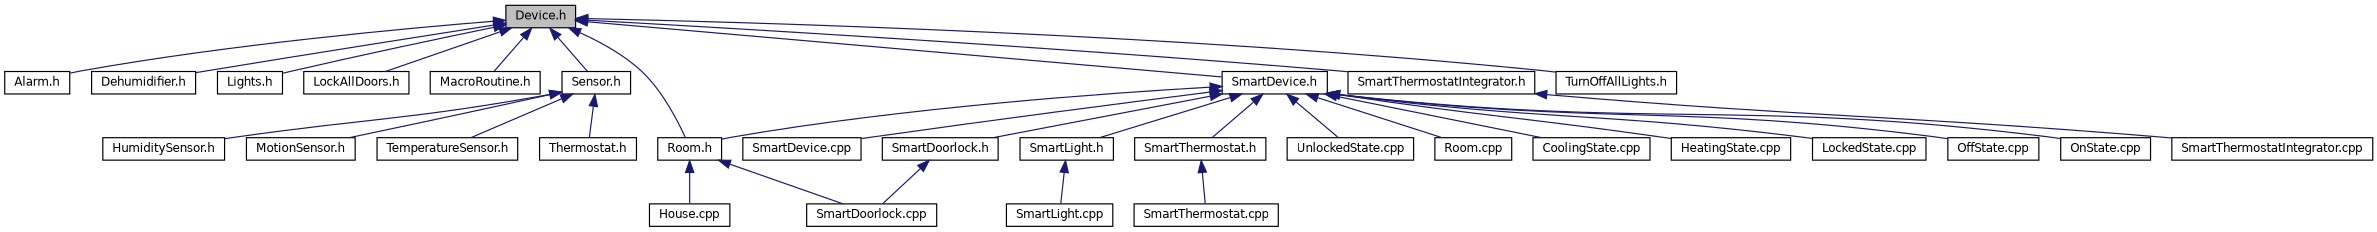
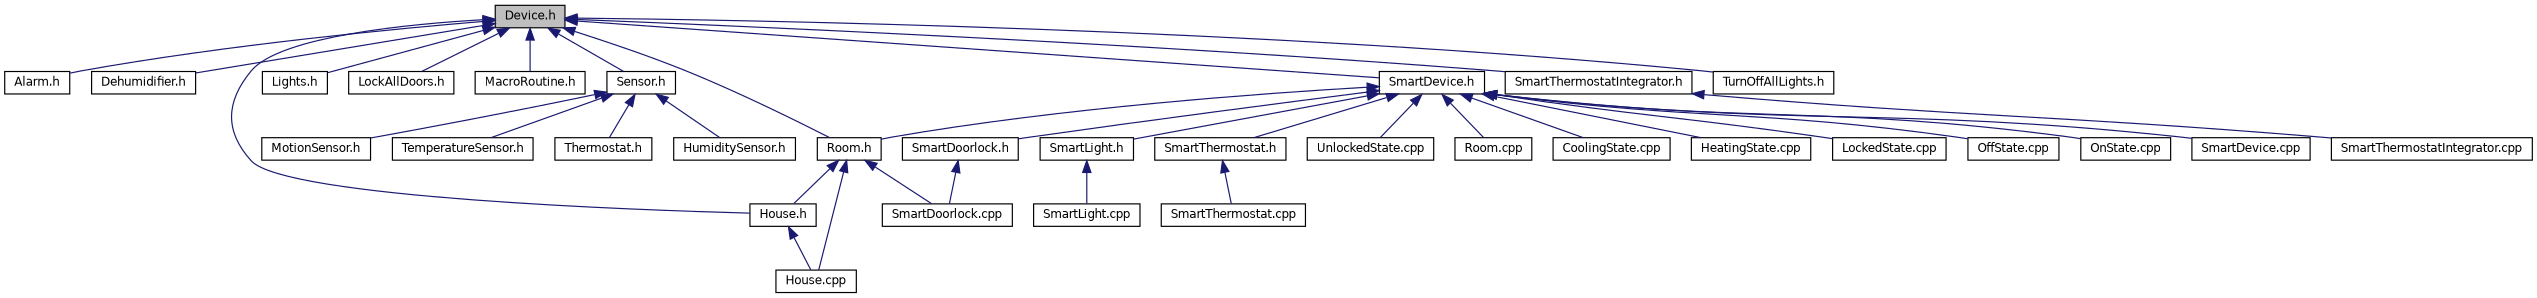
none -> (783, 215)
